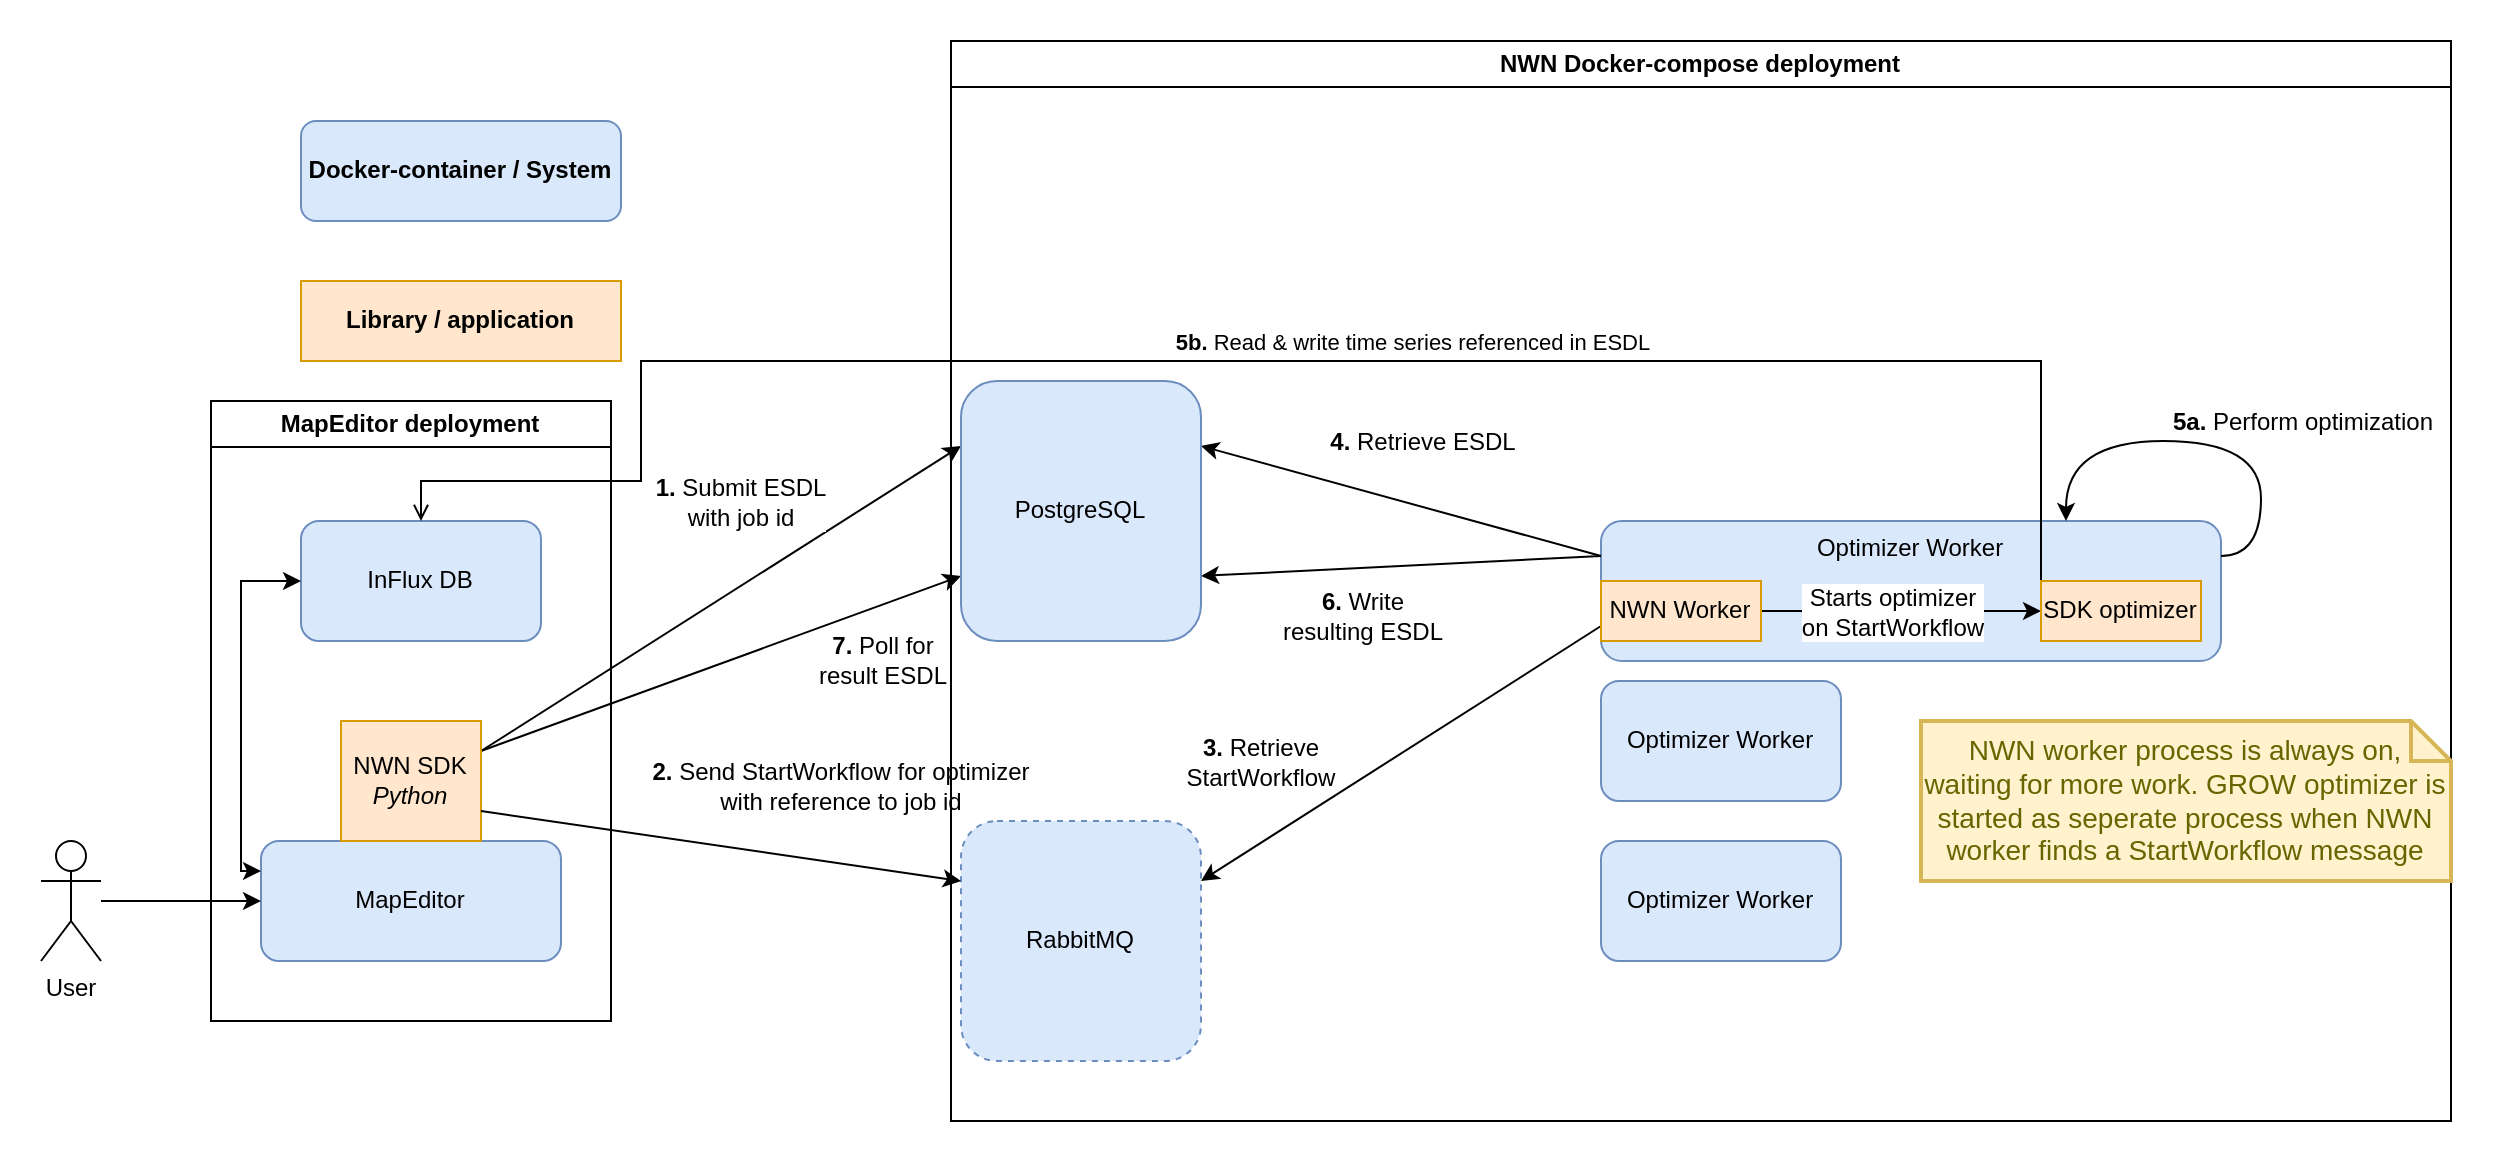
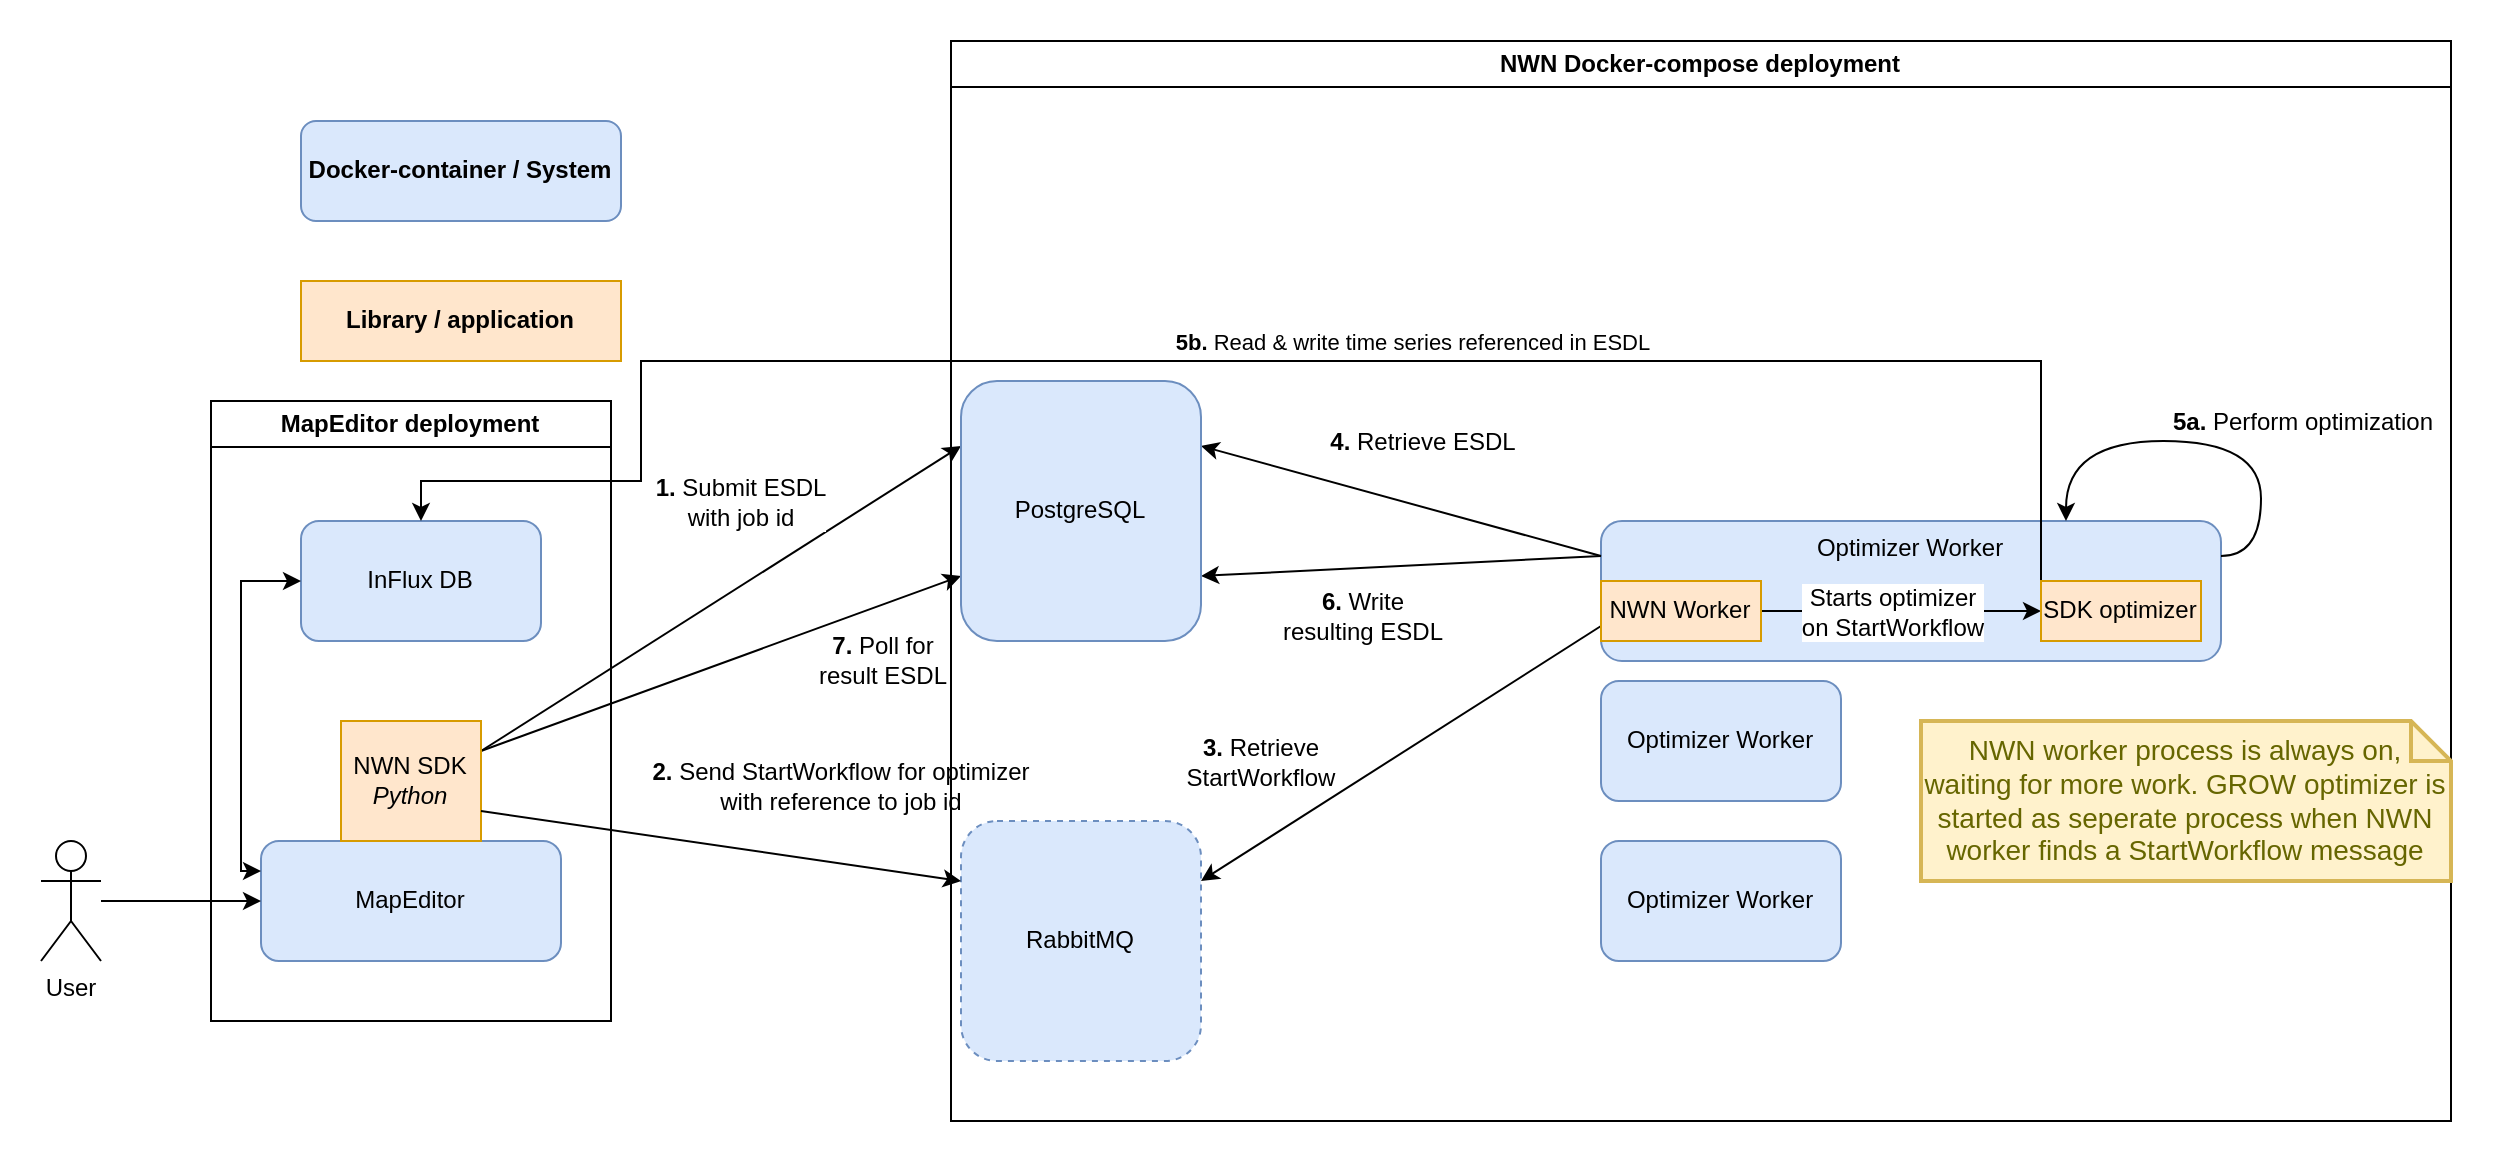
(421, 509) -> (421, 506)
